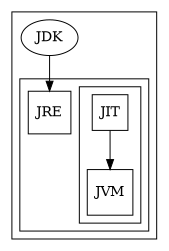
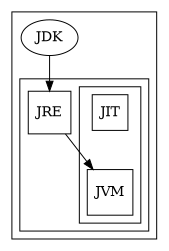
(110, 145) -> (73, 144)
